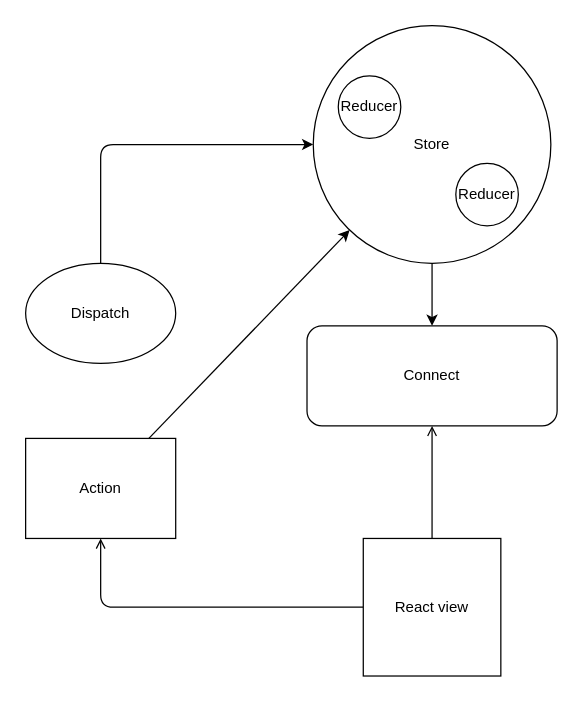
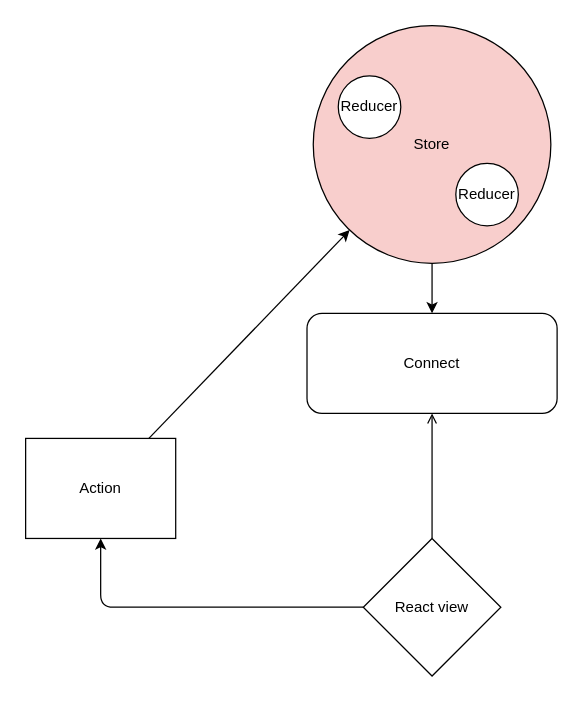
(149, 144) -> none
(432, 144) -> (432, 144)
(101, 313) -> none
(432, 376) -> (432, 363)
(101, 546) -> (101, 548)
(432, 607) -> (432, 607)
